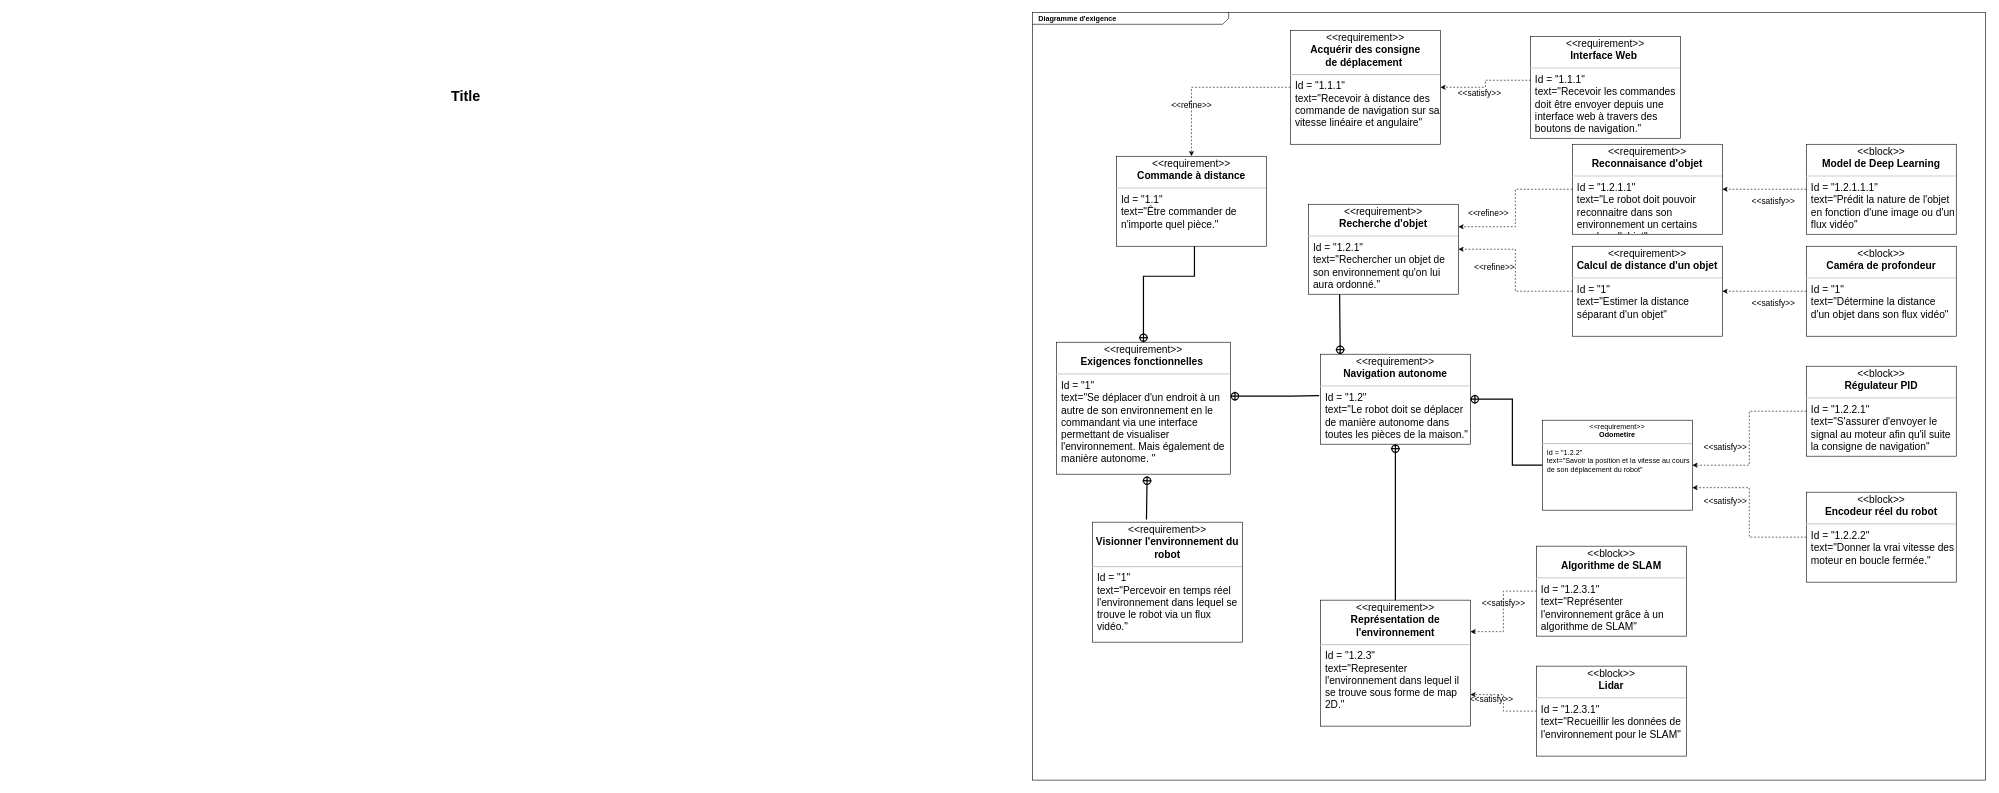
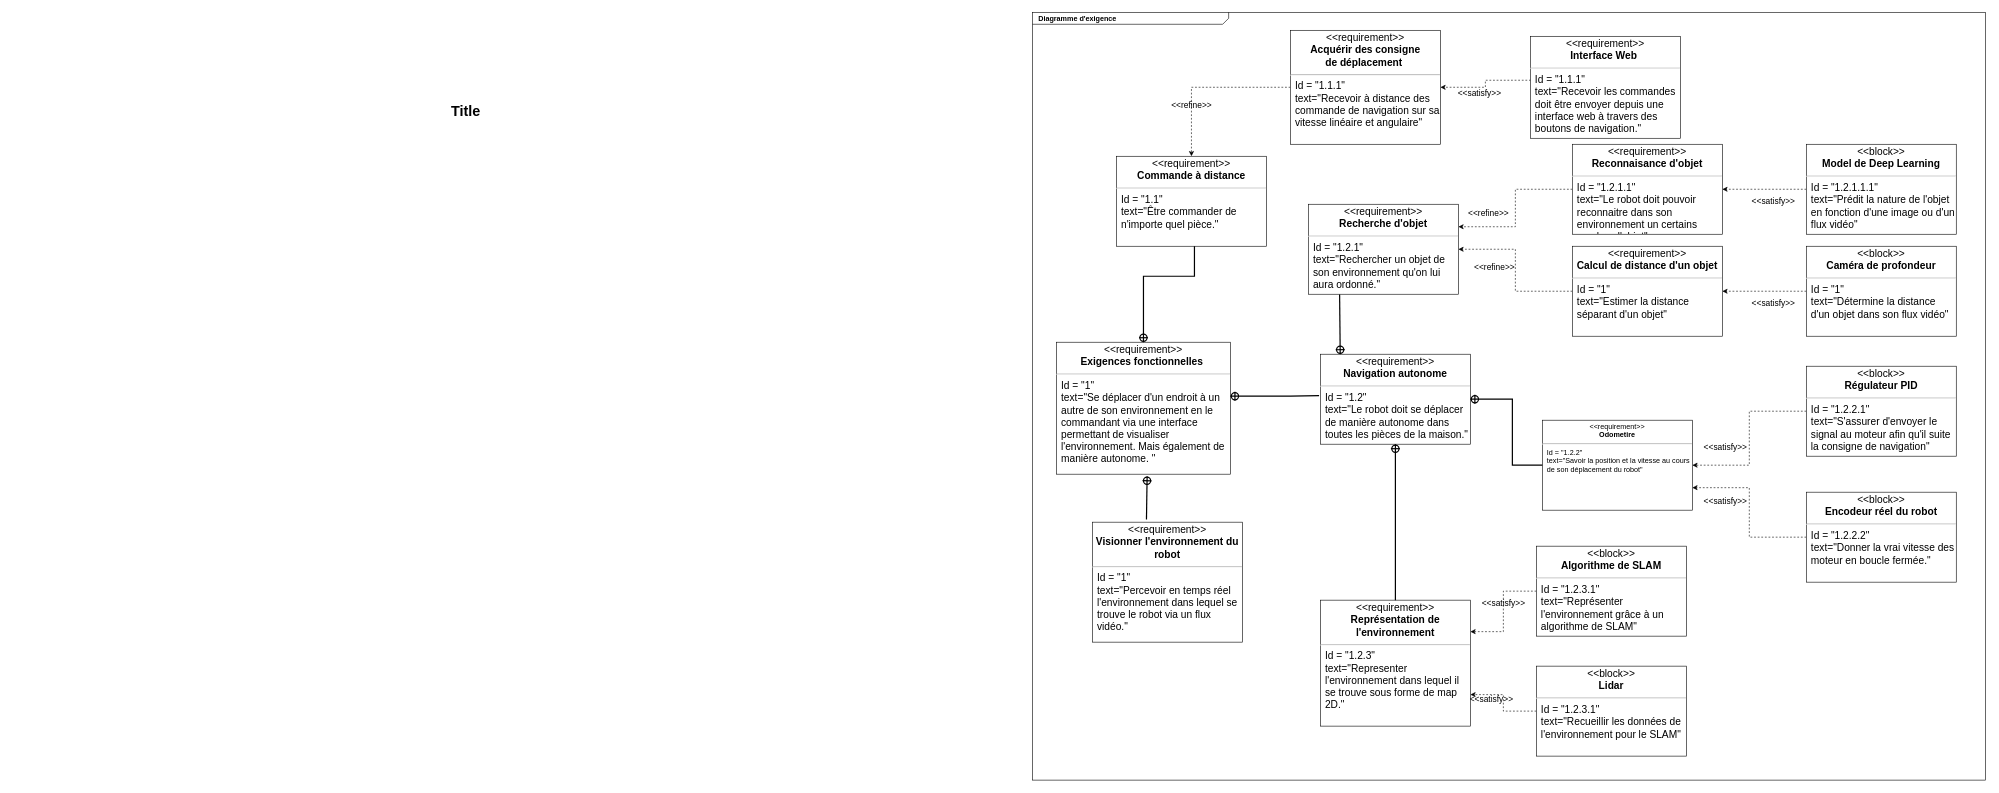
(465, 96) -> (465, 111)
